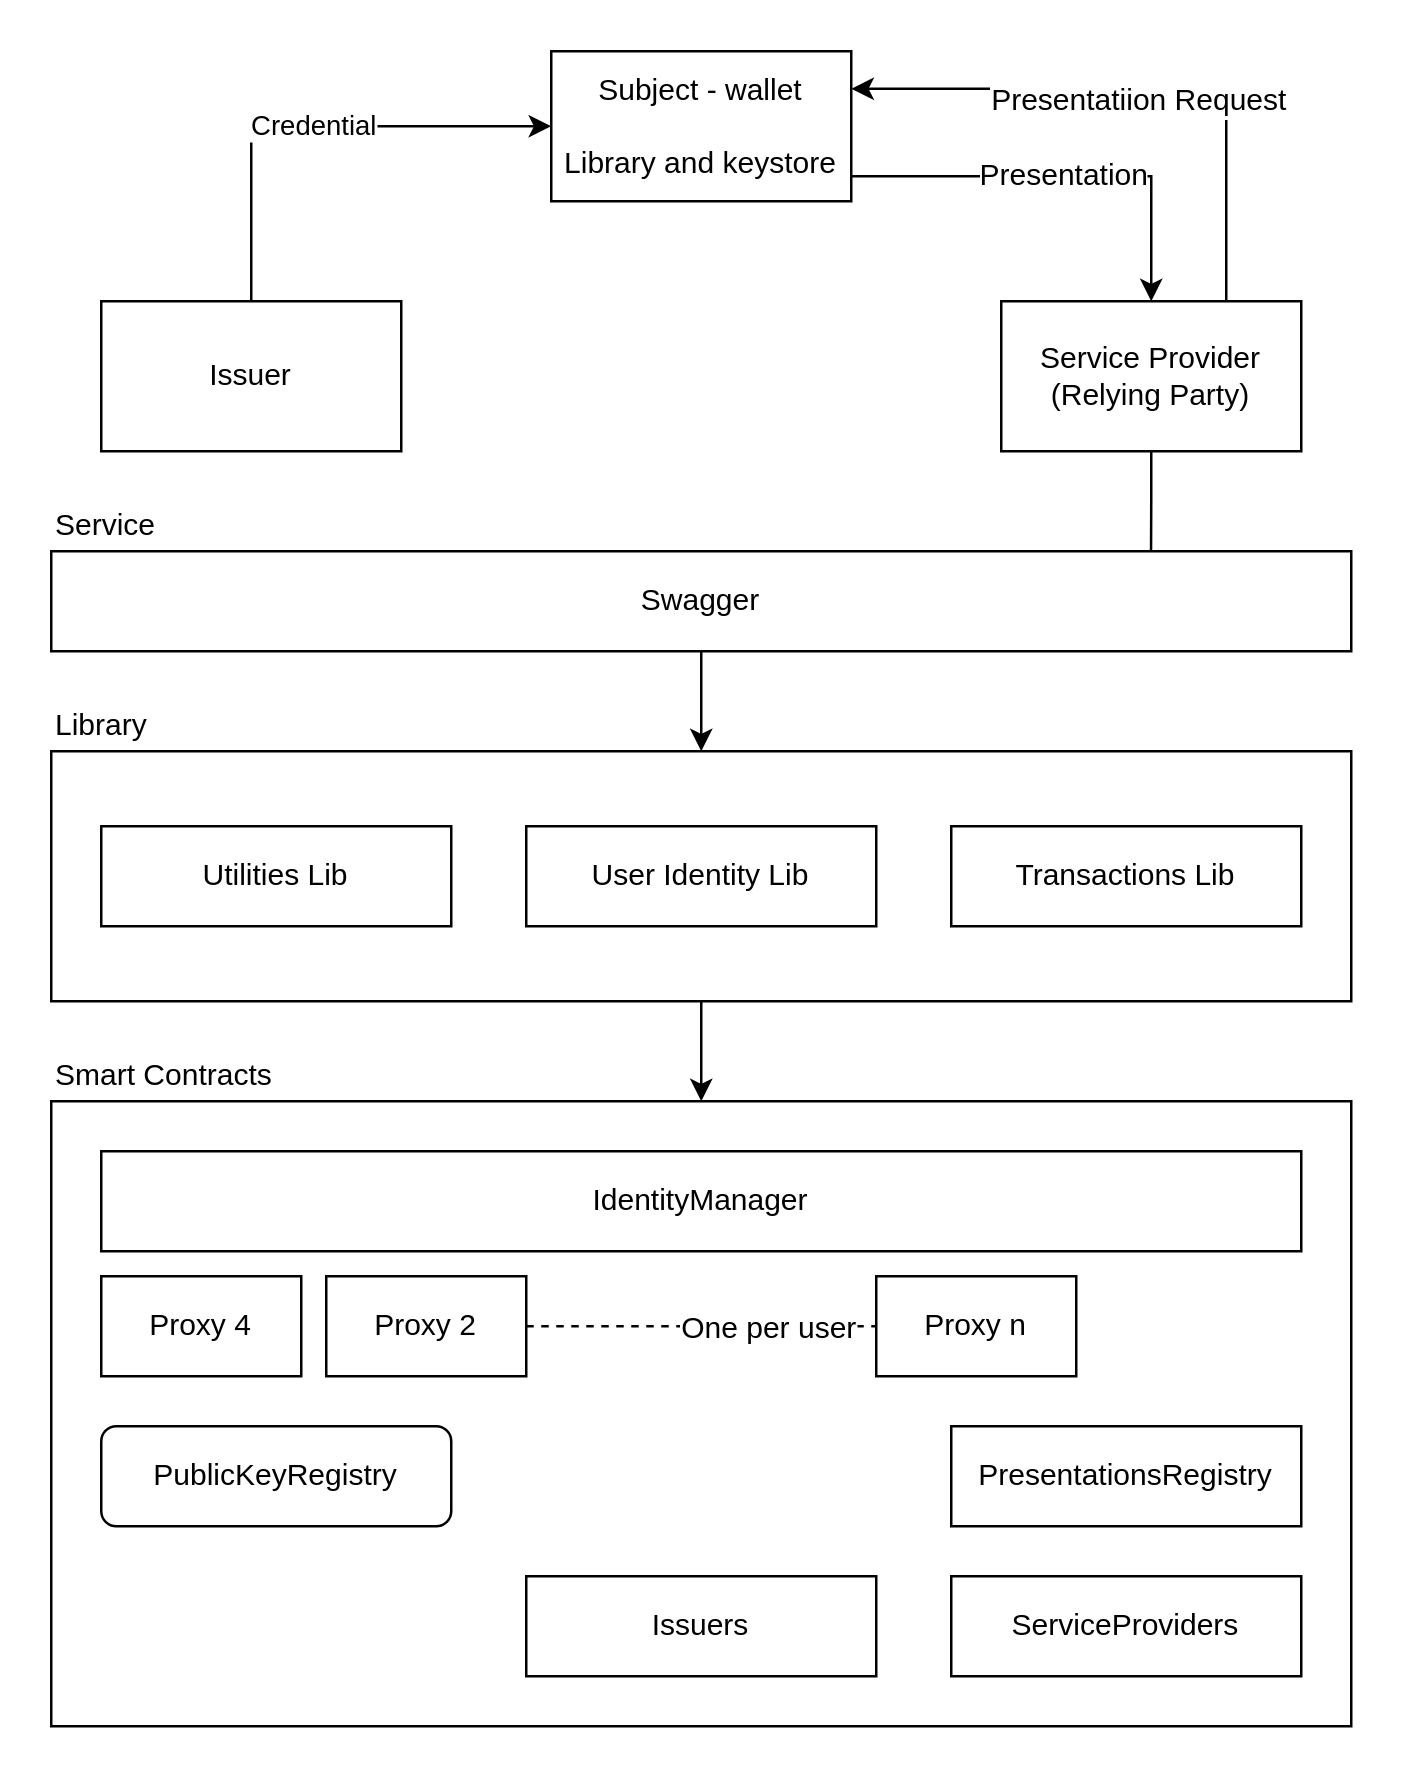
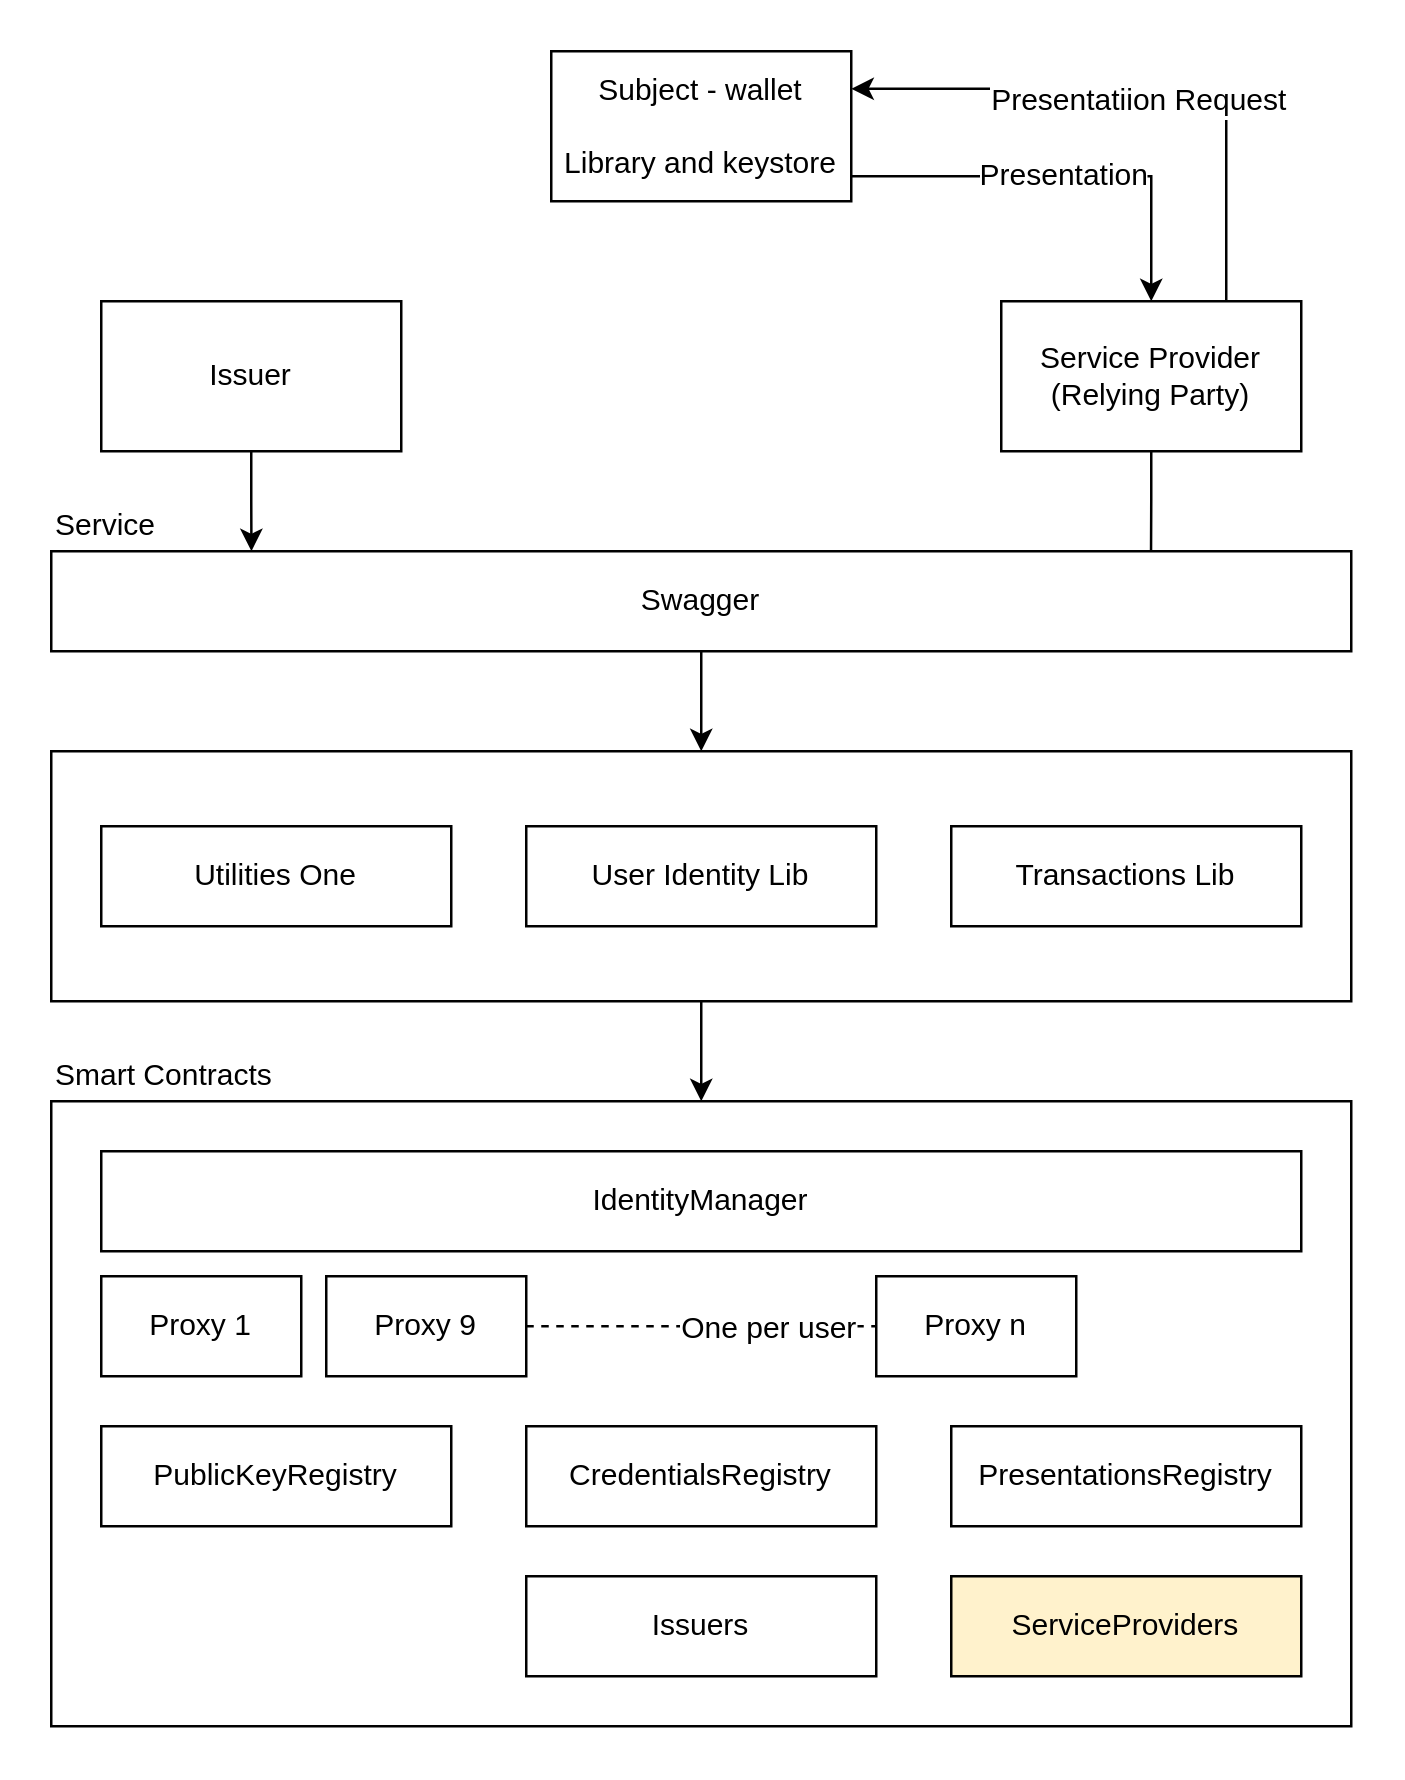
(403, 126) -> none
none -> (251, 493)
(214, 726) -> none
(276, 876) -> (276, 876)
(201, 1326) -> (201, 1326)
(426, 1326) -> (426, 1326)
(276, 1476) -> (276, 1476)
none -> (701, 1476)
(1126, 1626) -> (1126, 1626)
